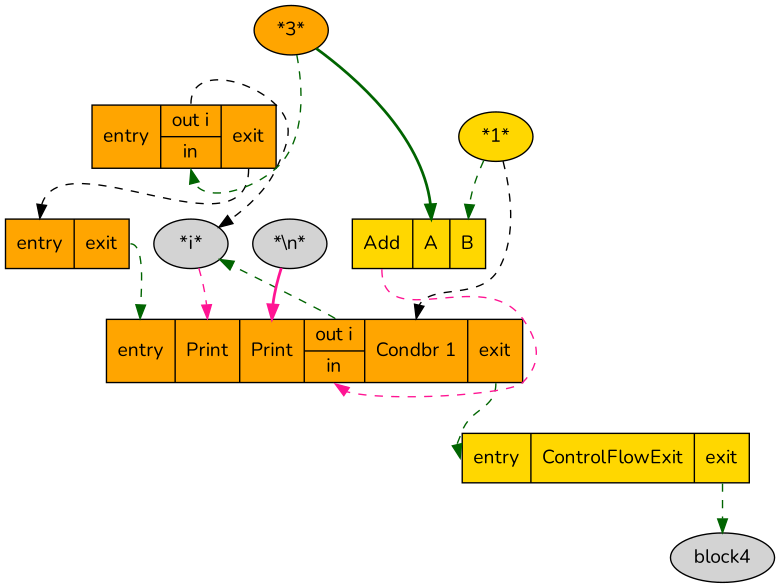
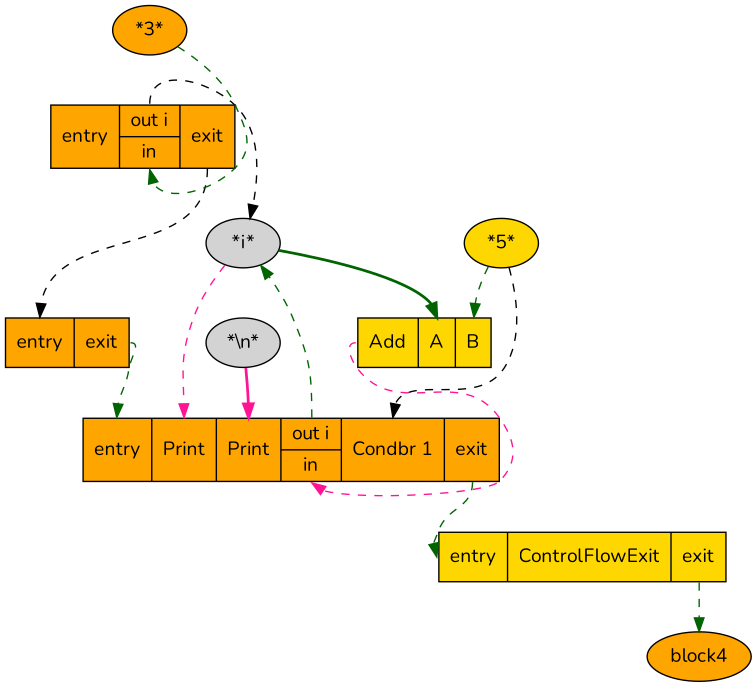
(388, 116) -> (358, 269)
(496, 137) -> (501, 243)
(723, 558) -> (699, 657)
